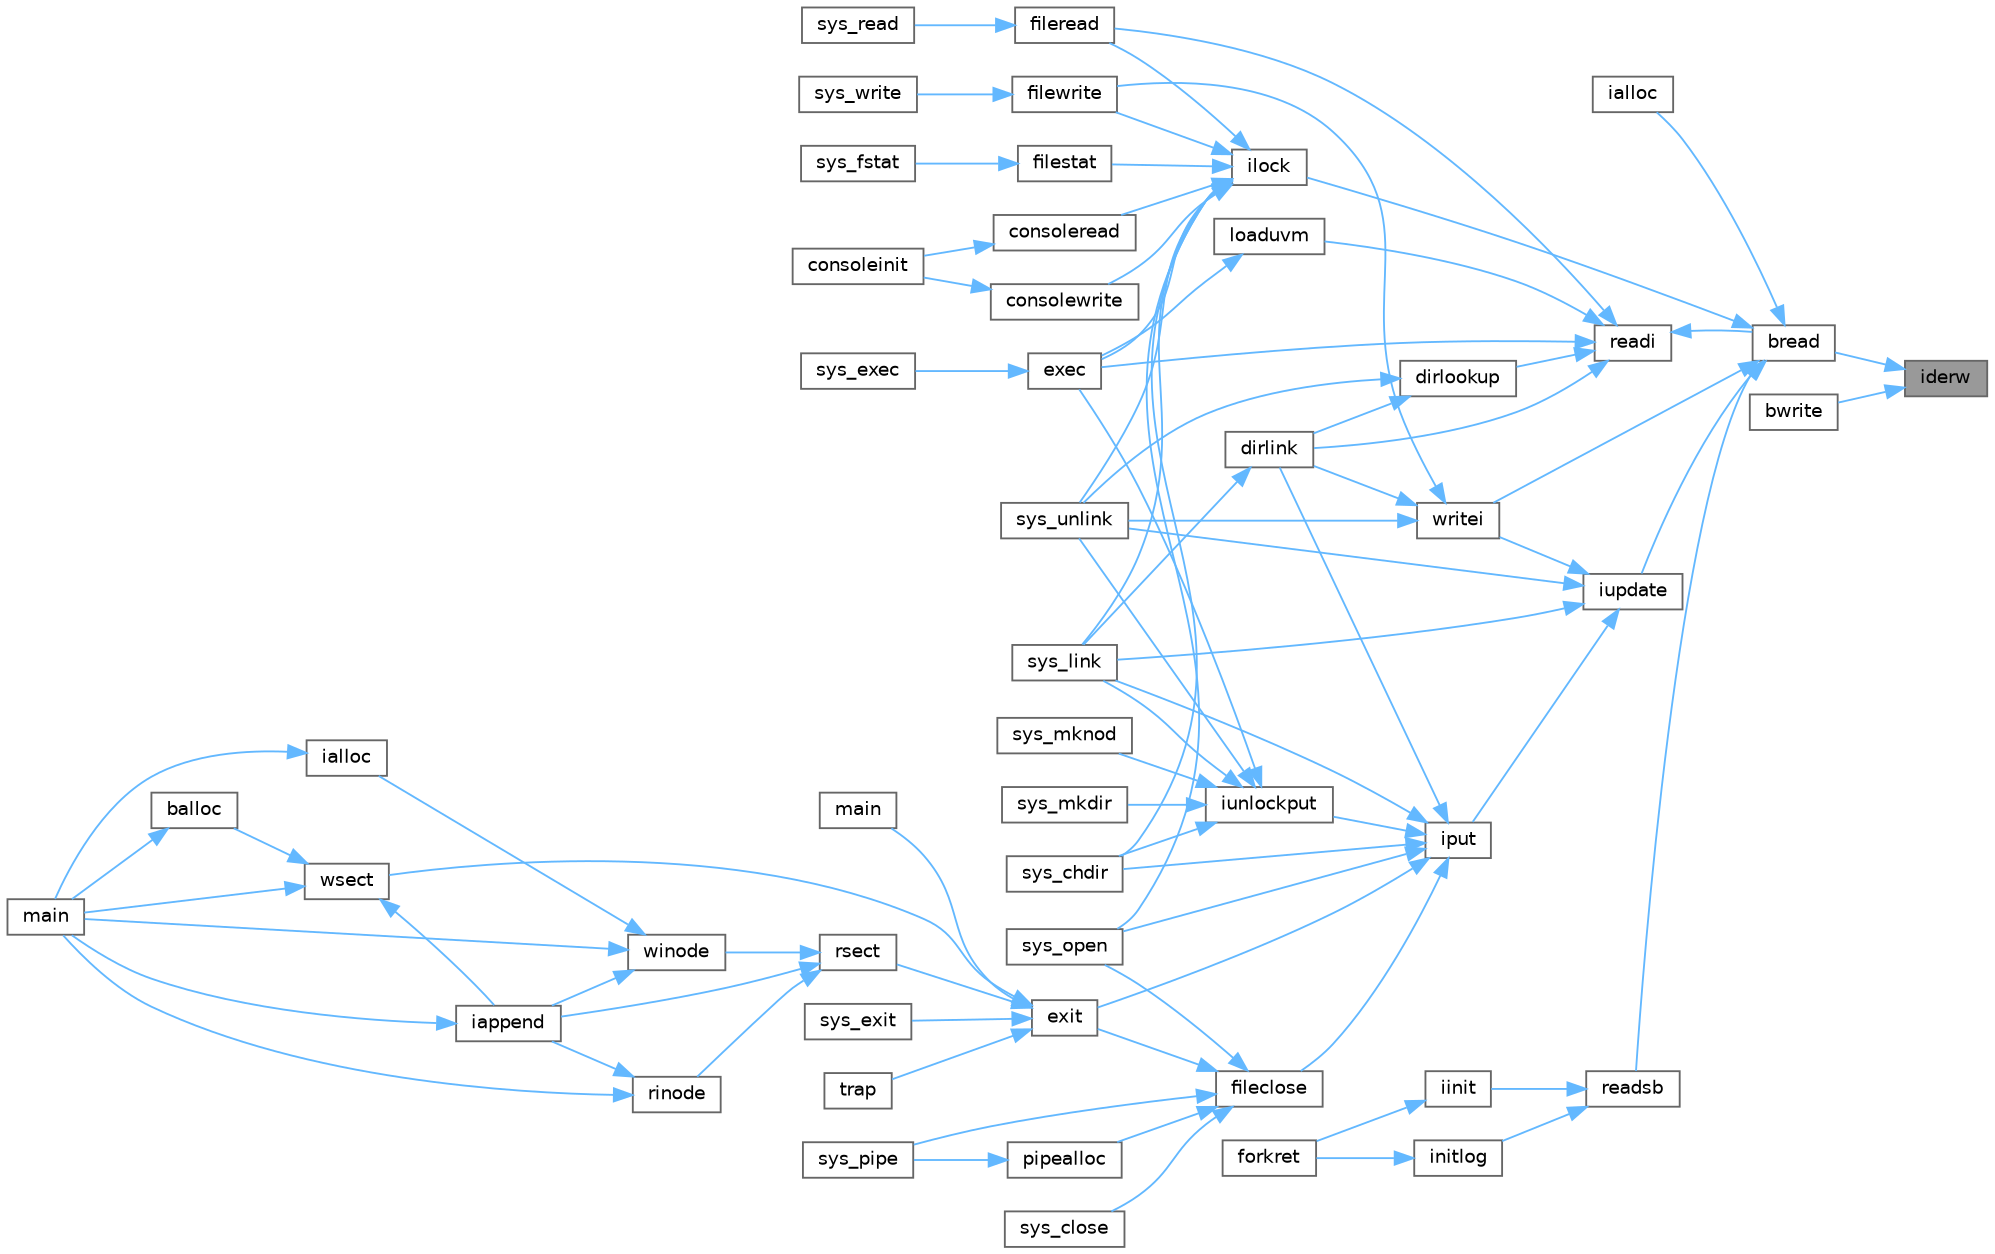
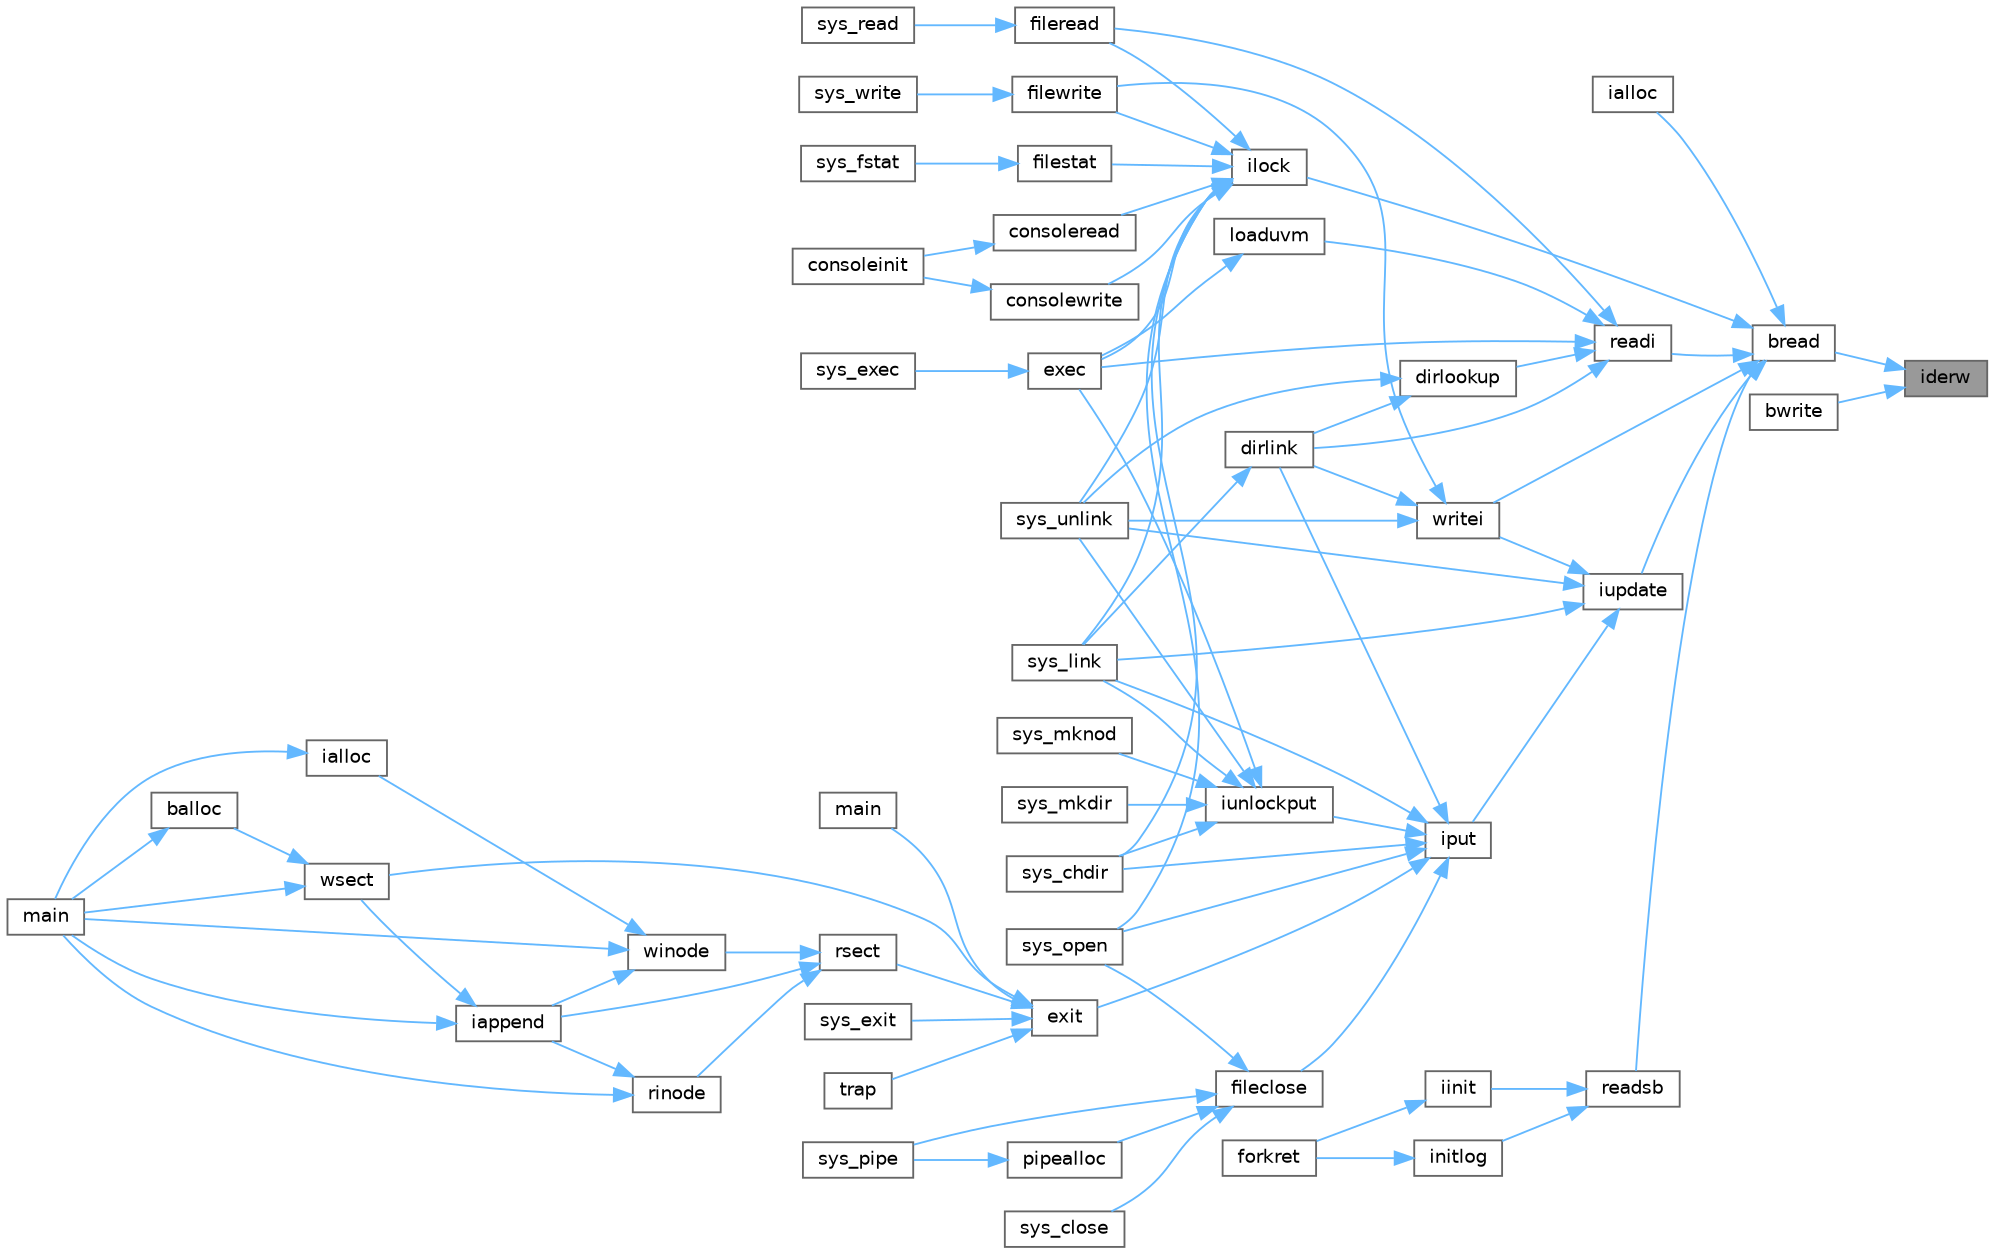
(1721, 330) -> (1702, 356)
(446, 957) -> (412, 951)
(1148, 1047) -> none
